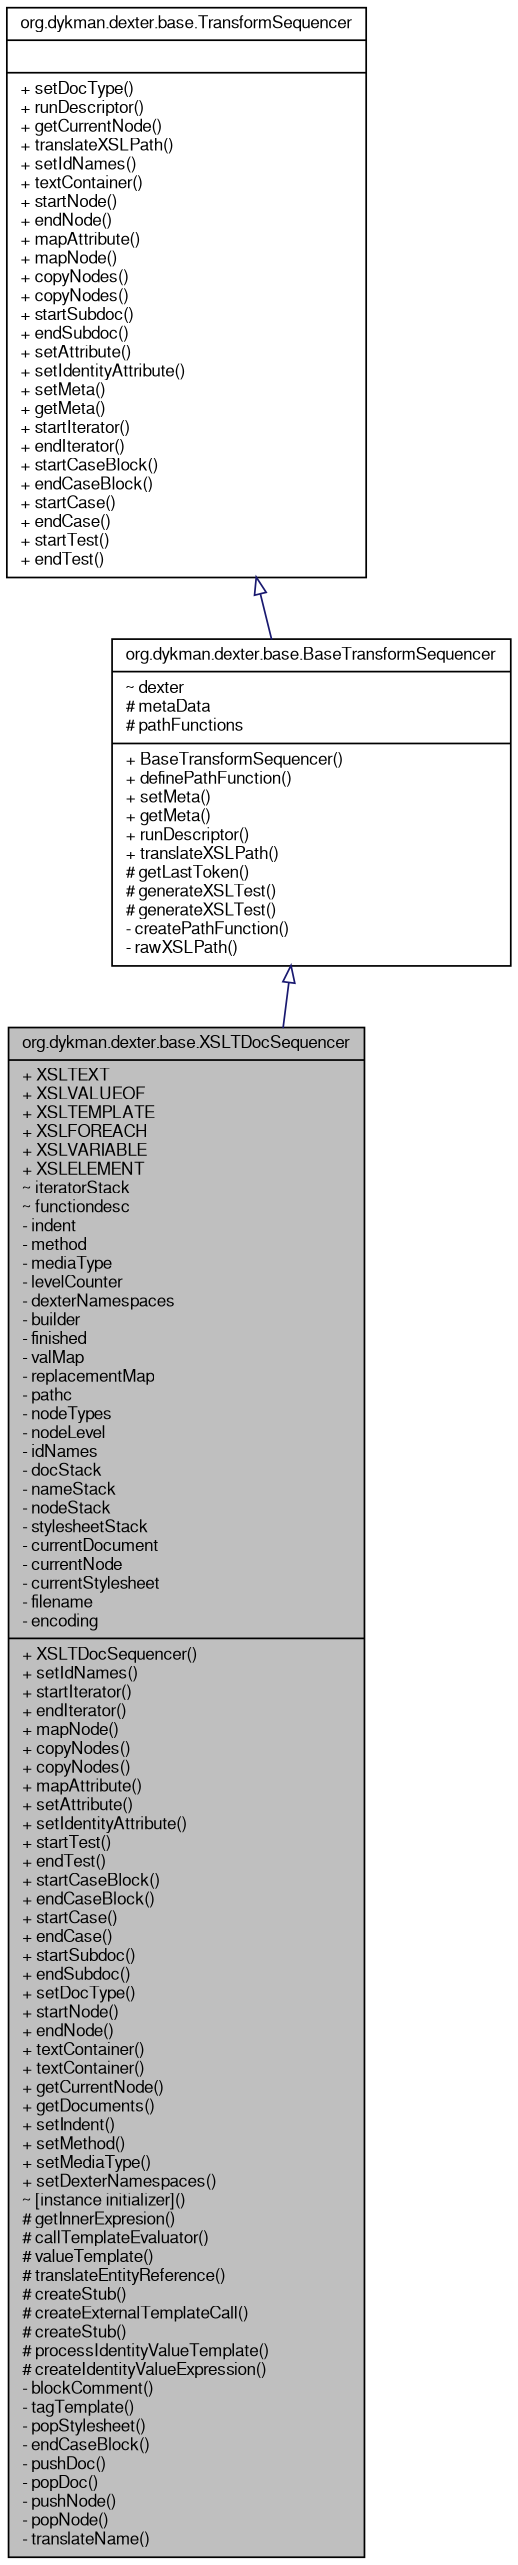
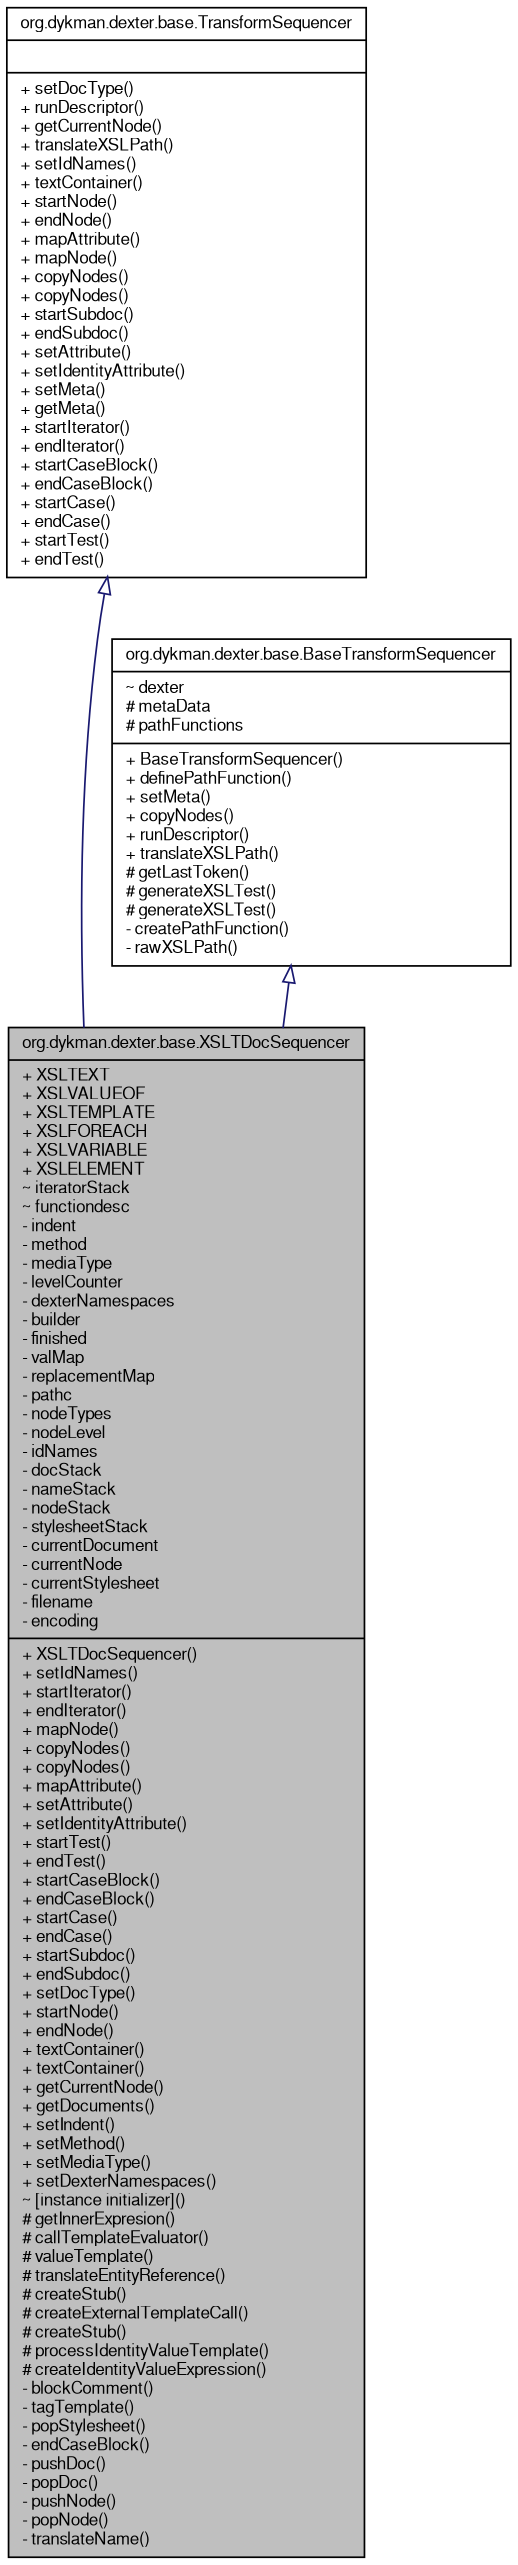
(266, 617) -> (84, 810)
(169, 816) -> (181, 816)
